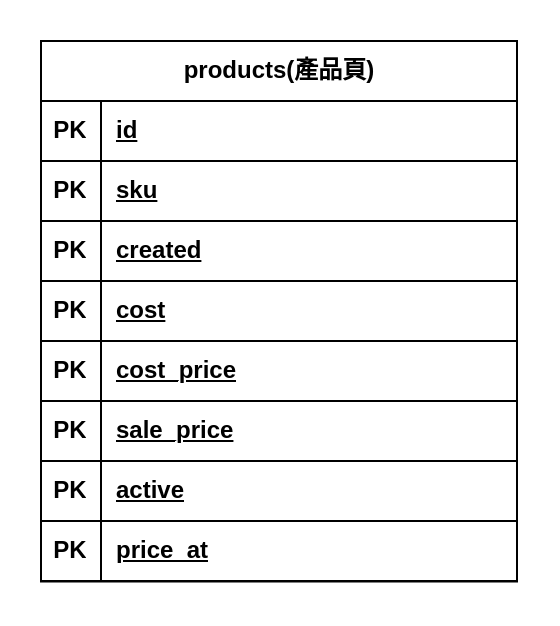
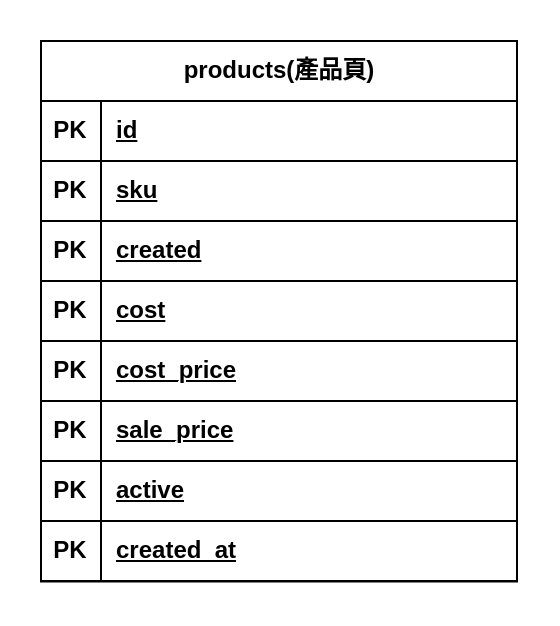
(168, 551) -> (184, 551)
